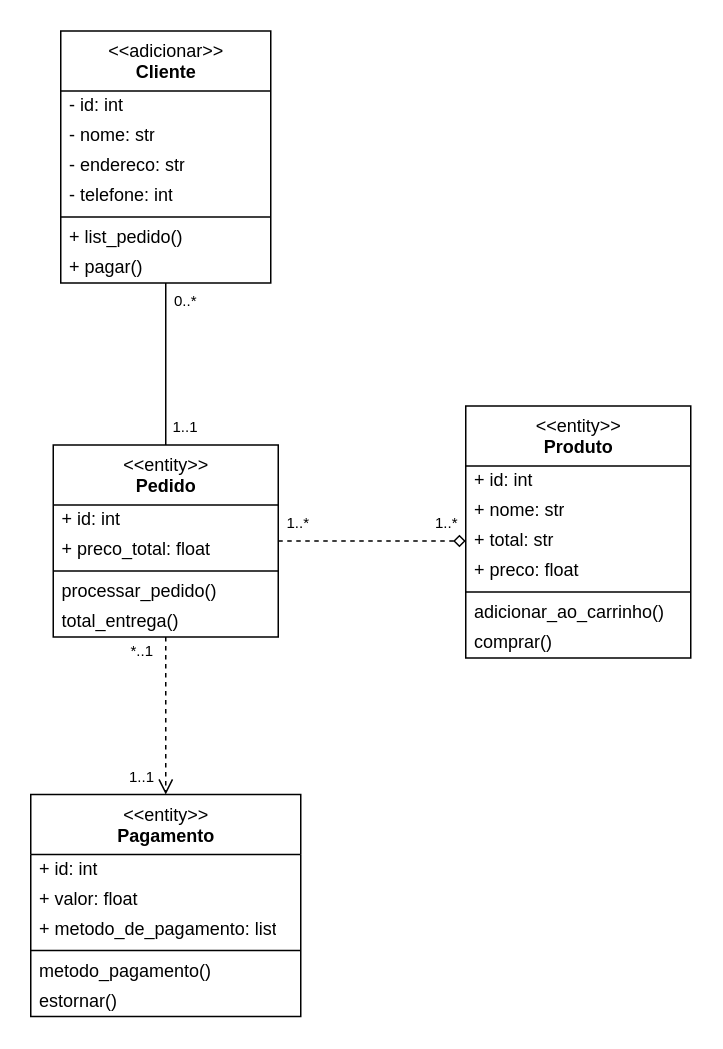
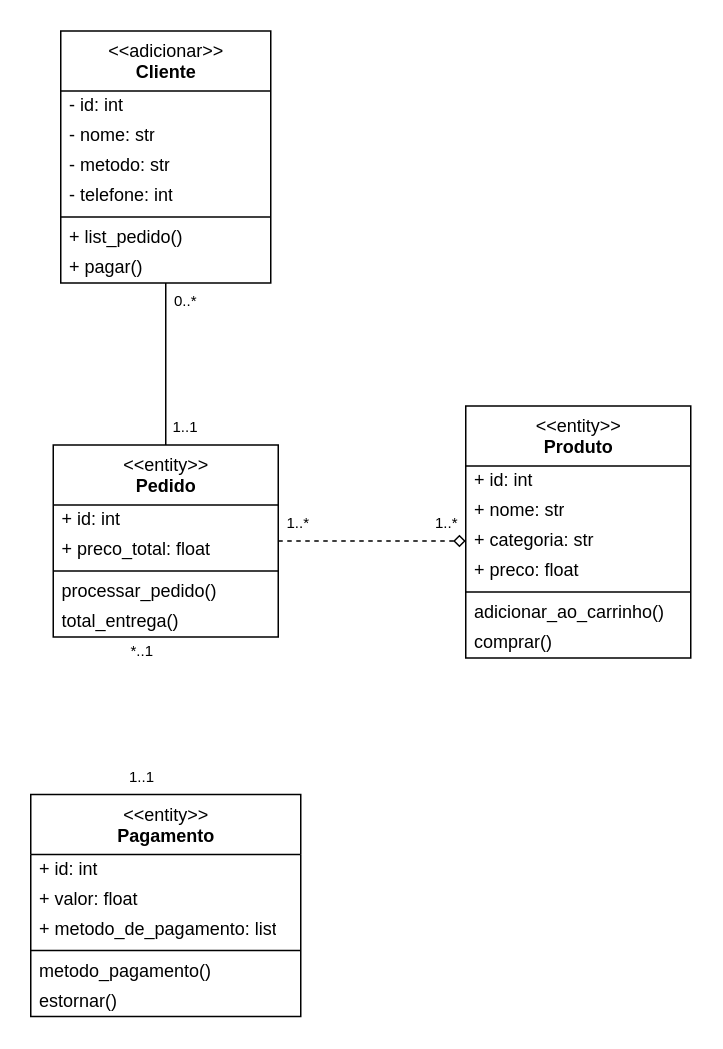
(138, 166) -> (128, 166)
(526, 541) -> (546, 541)
(166, 715) -> none
